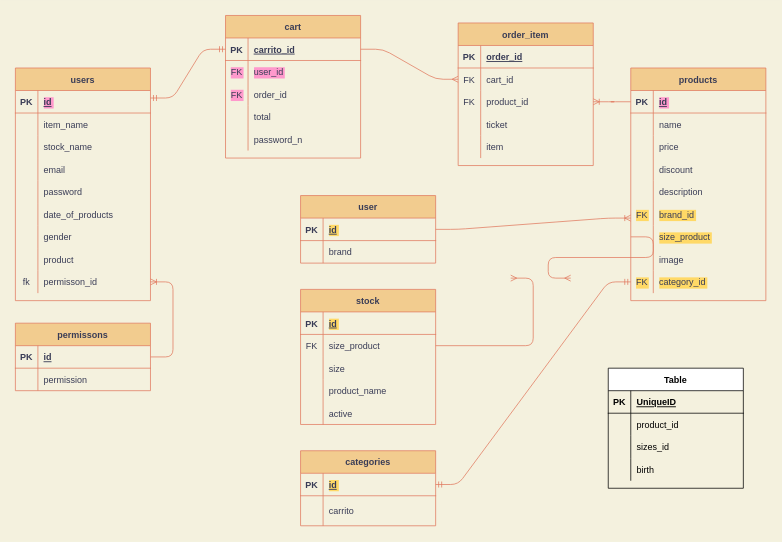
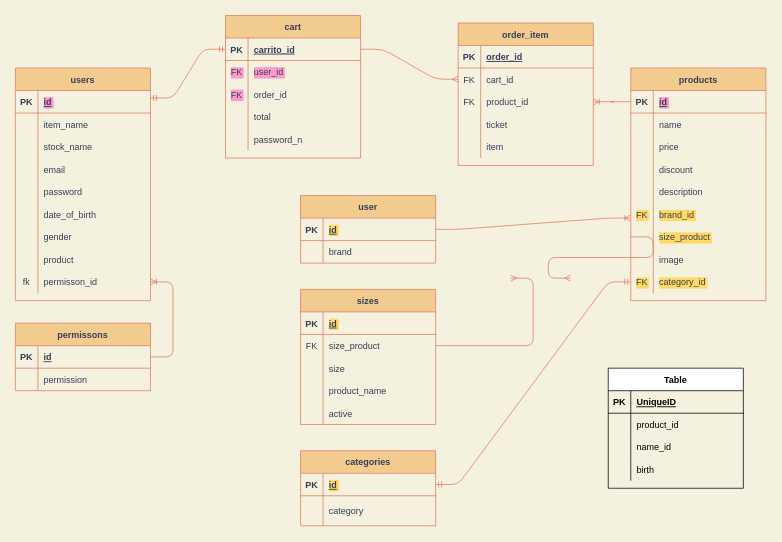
(84, 215) -> (75, 215)
(368, 301) -> (368, 301)
(654, 447) -> (652, 447)
(345, 511) -> (349, 511)
